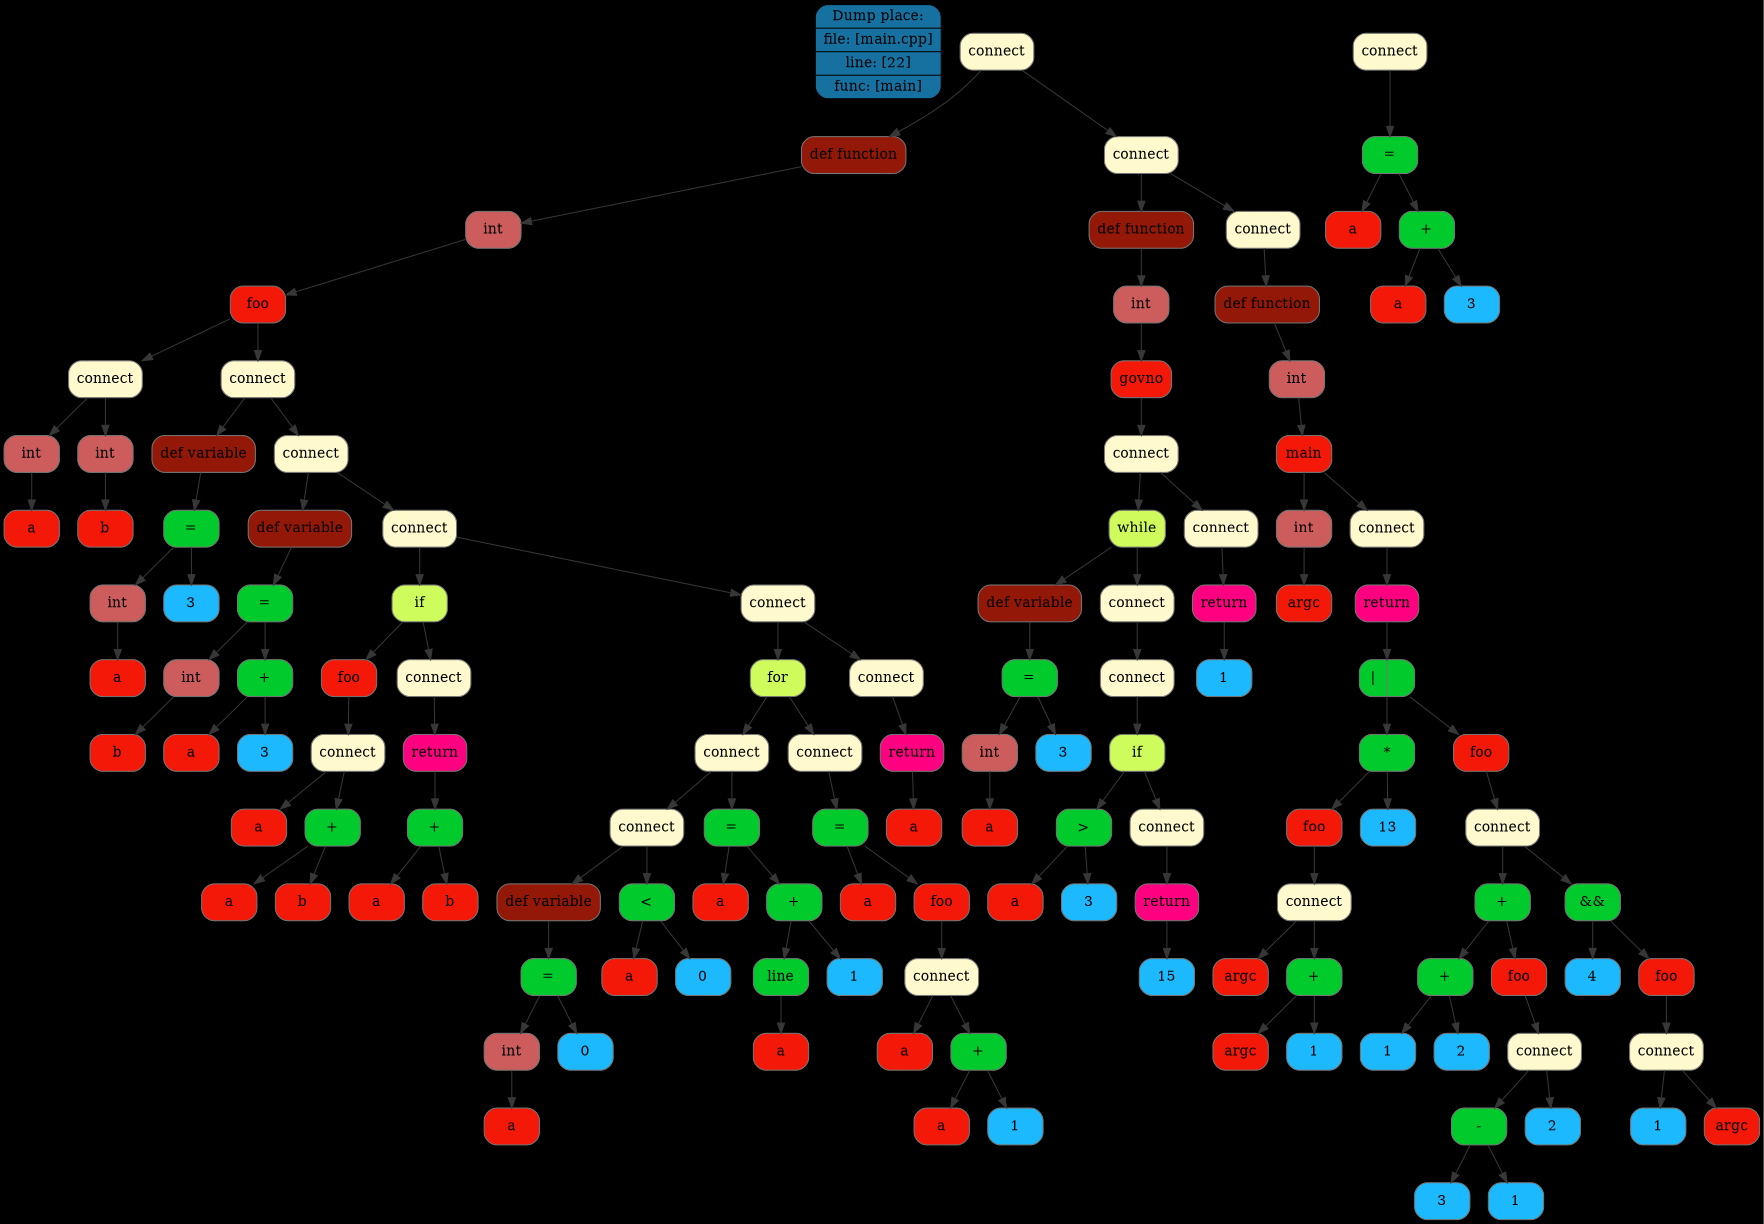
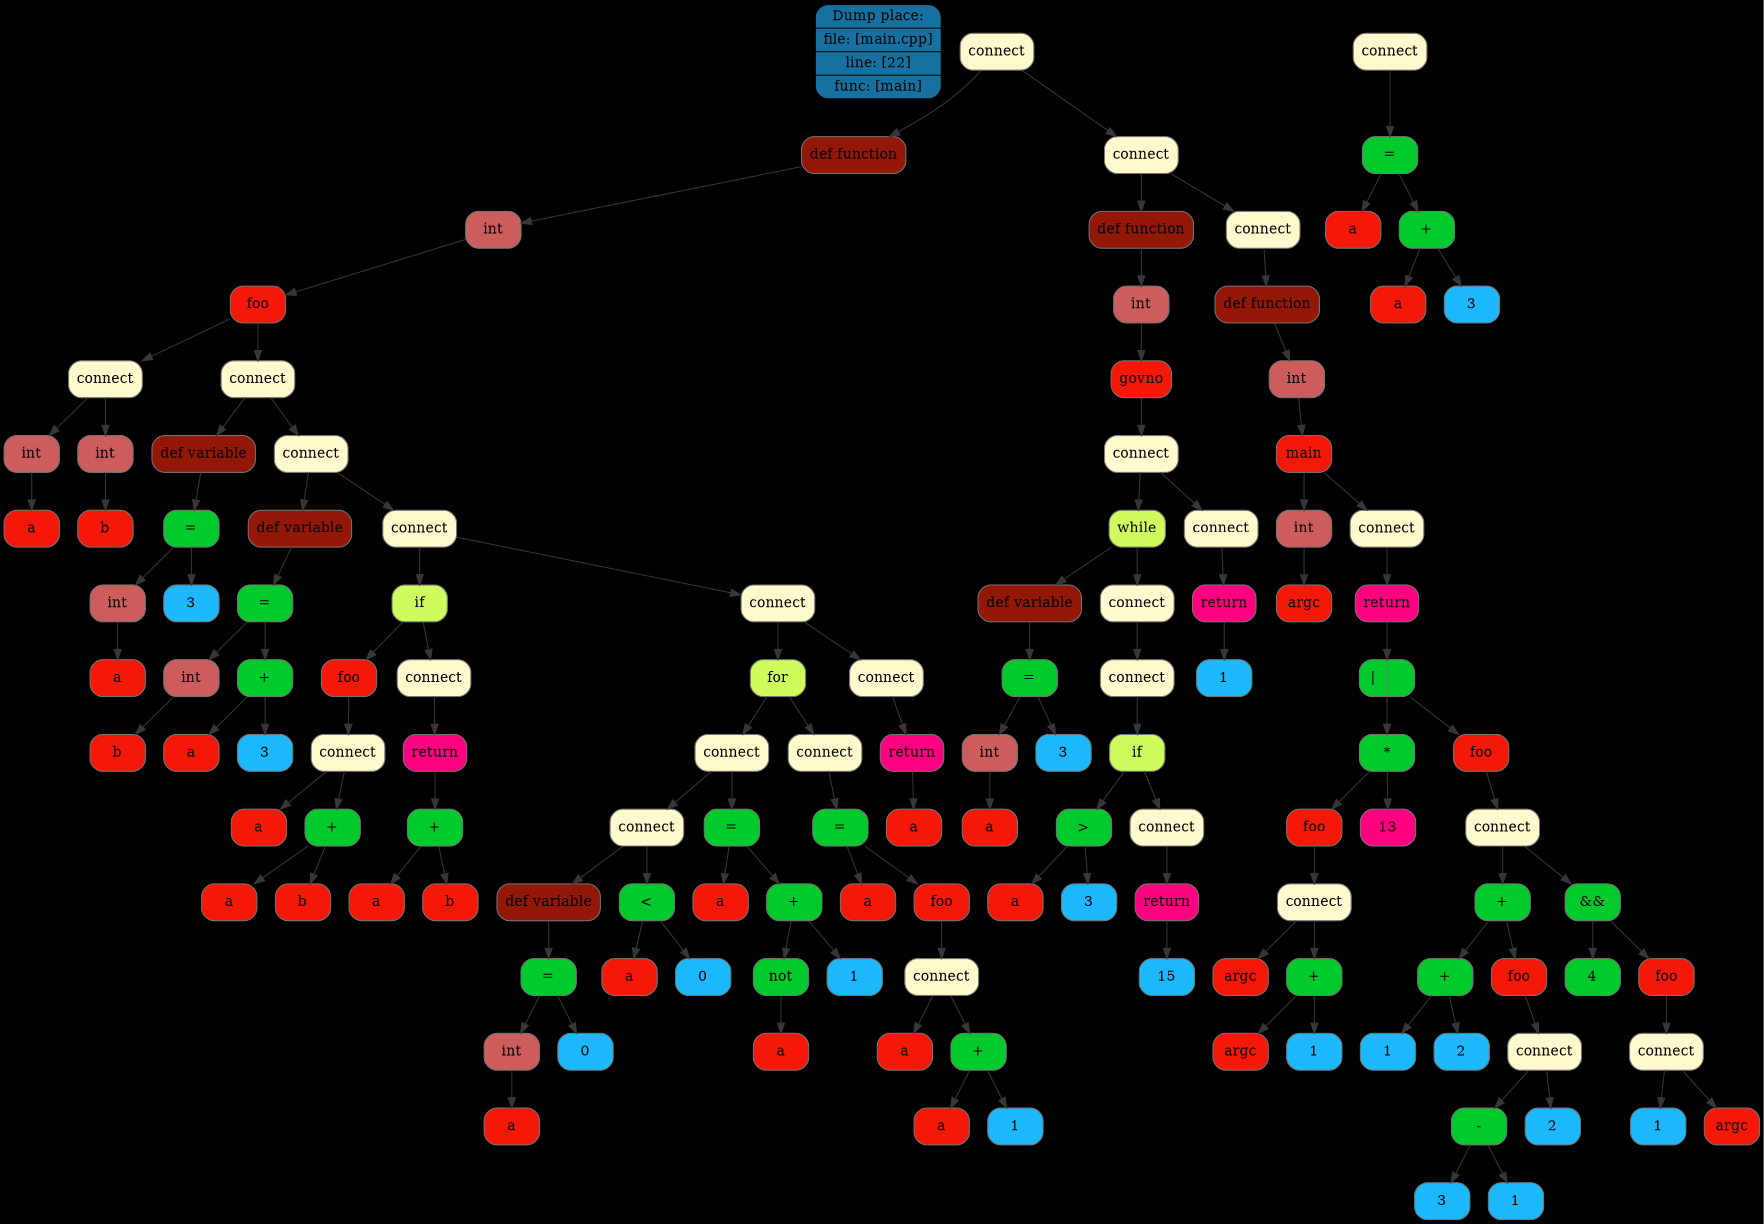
(1388, 828) -> (1388, 828)
(781, 977) -> (781, 977)
(1593, 977) -> (1593, 977)
